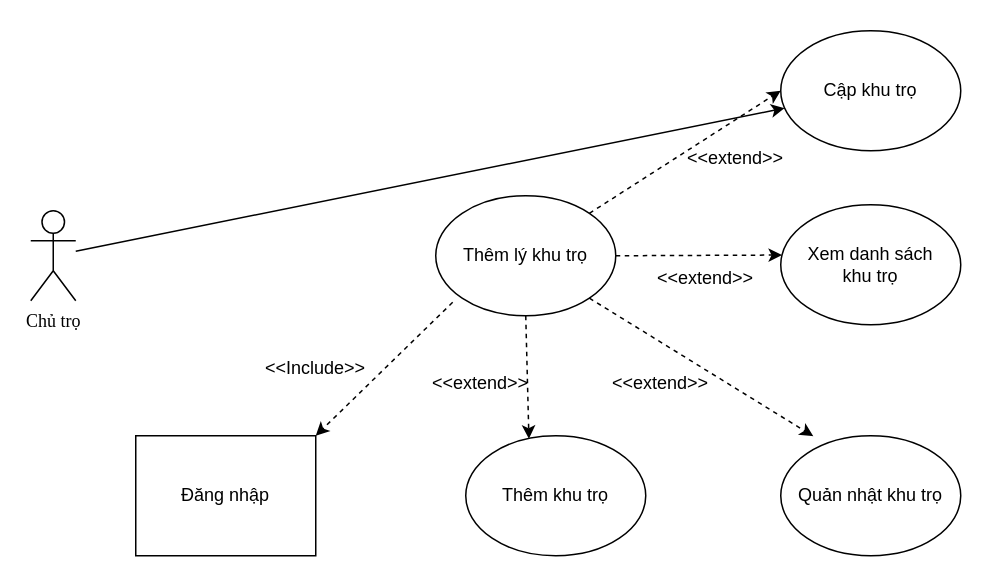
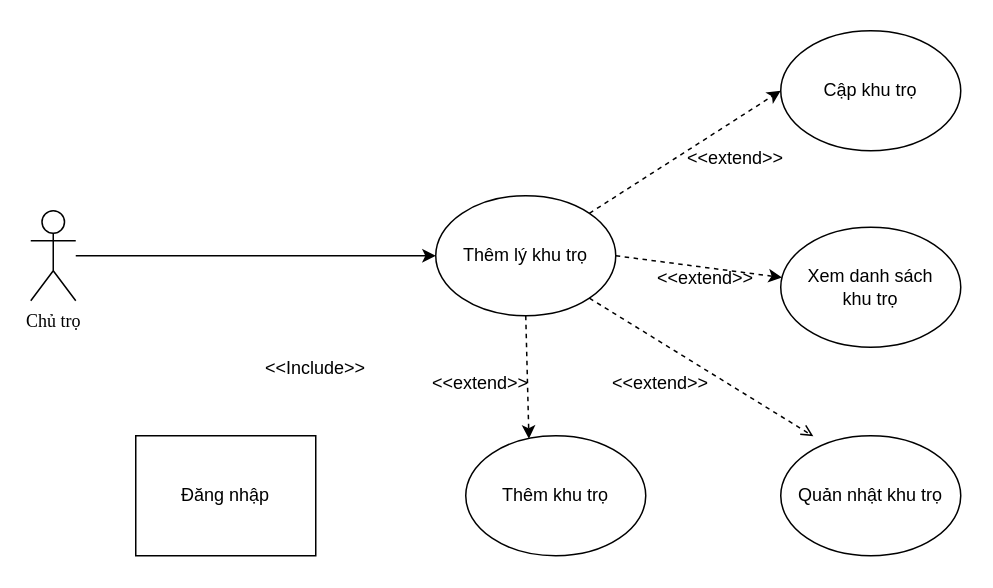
(403, 185) -> (251, 256)
(871, 265) -> (871, 287)
(388, 365) -> none
(803, 430) -> (805, 431)
